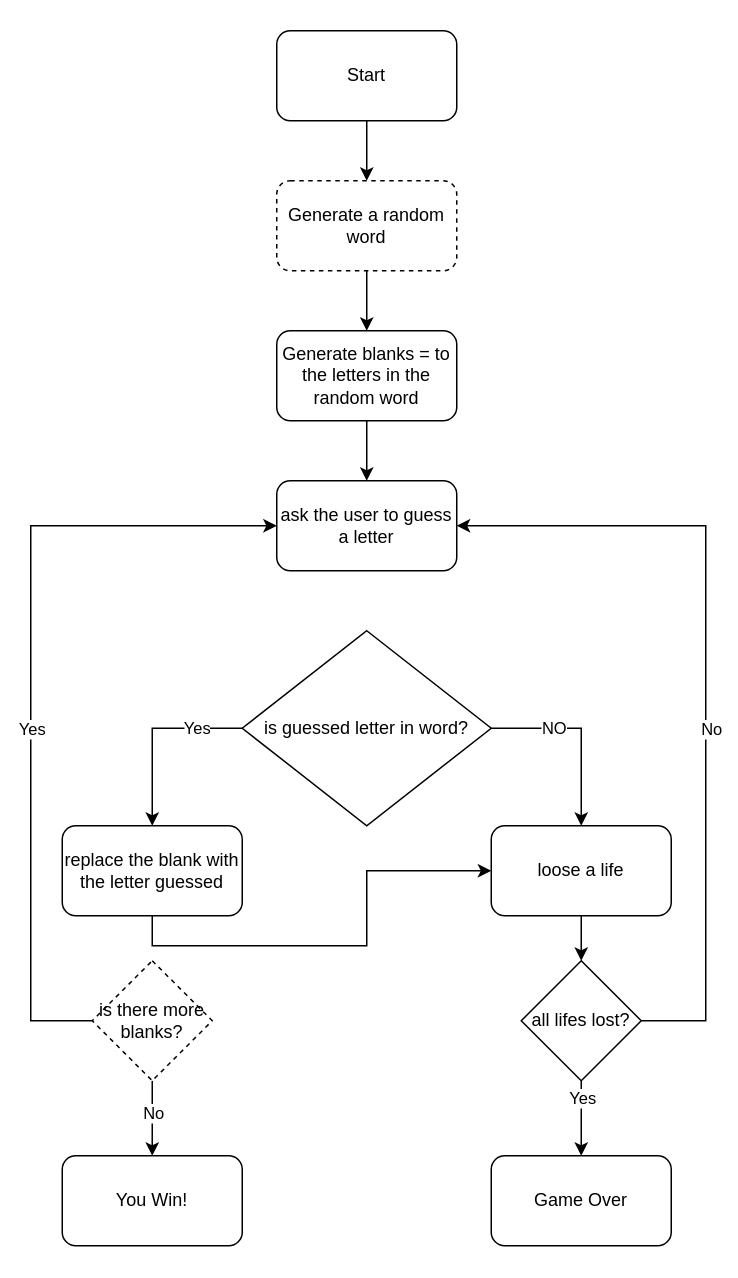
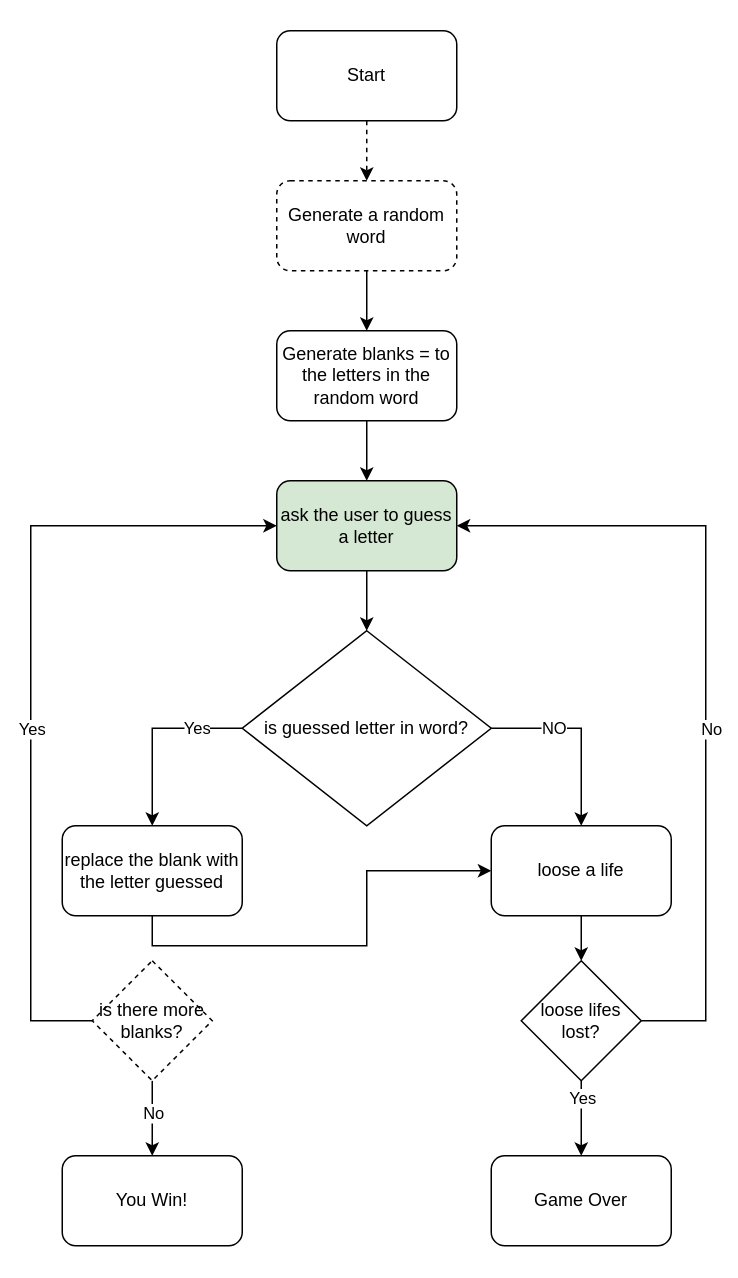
(367, 145) -> (367, 145)
(367, 526) -> (367, 526)
none -> (367, 596)
(581, 1021) -> (581, 1021)
